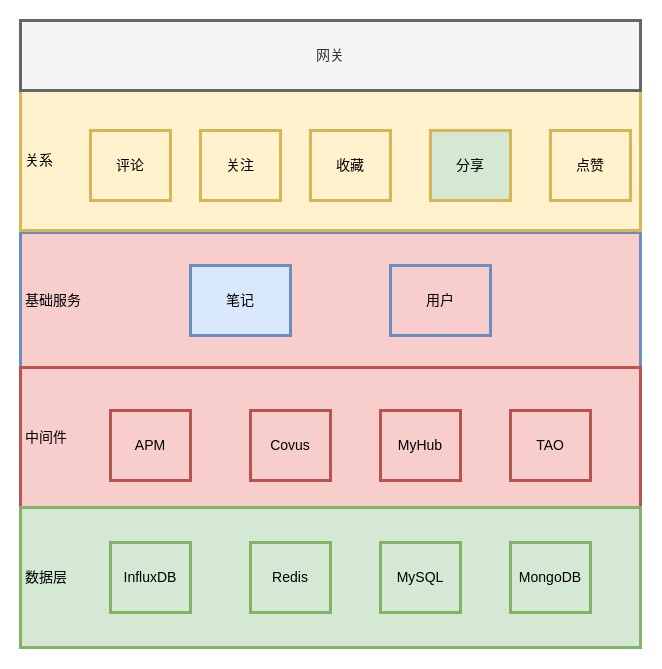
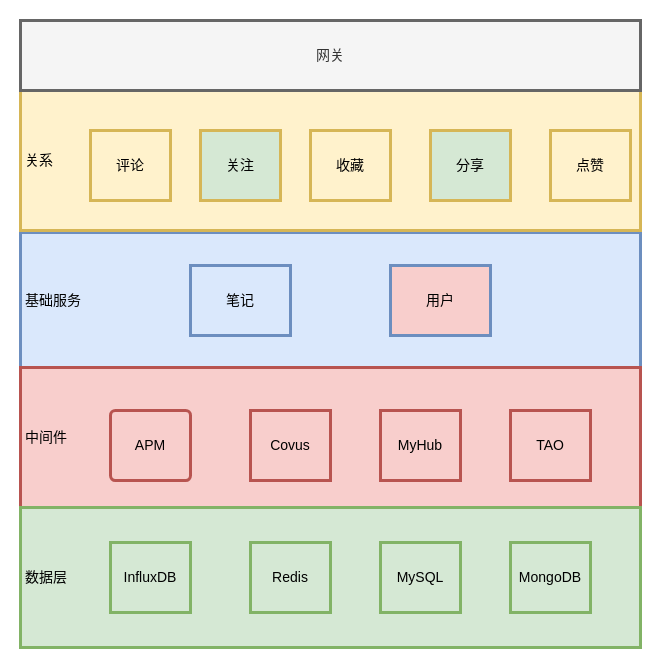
(241, 166) -> (241, 166)
(331, 300) -> (331, 300)
(151, 446) -> (151, 446)
